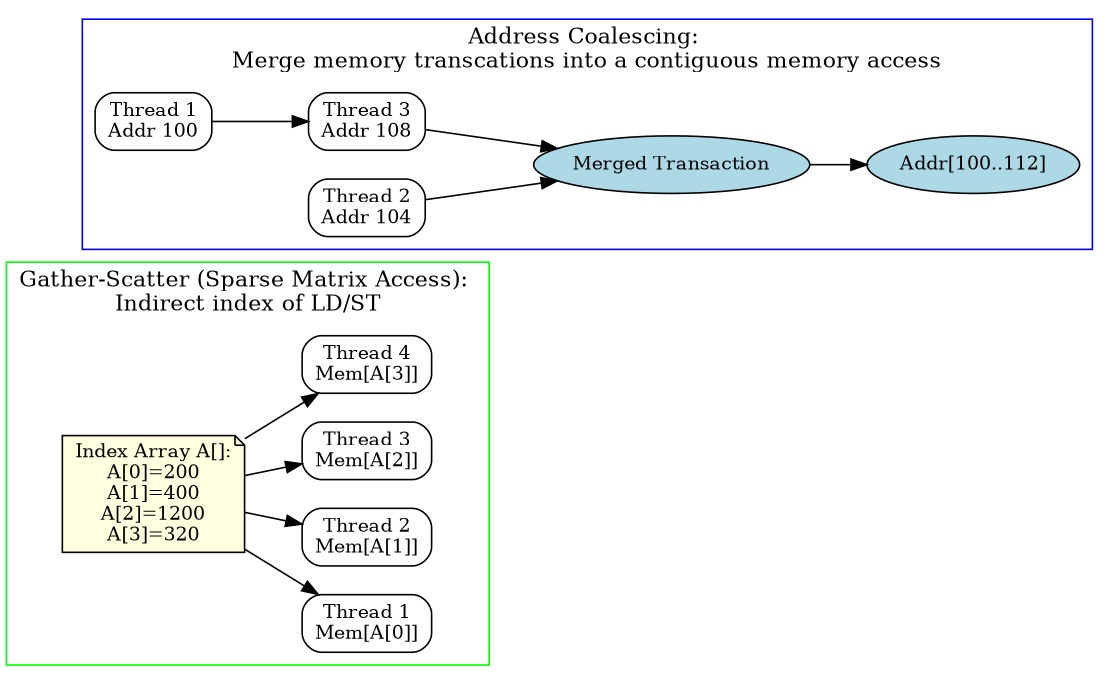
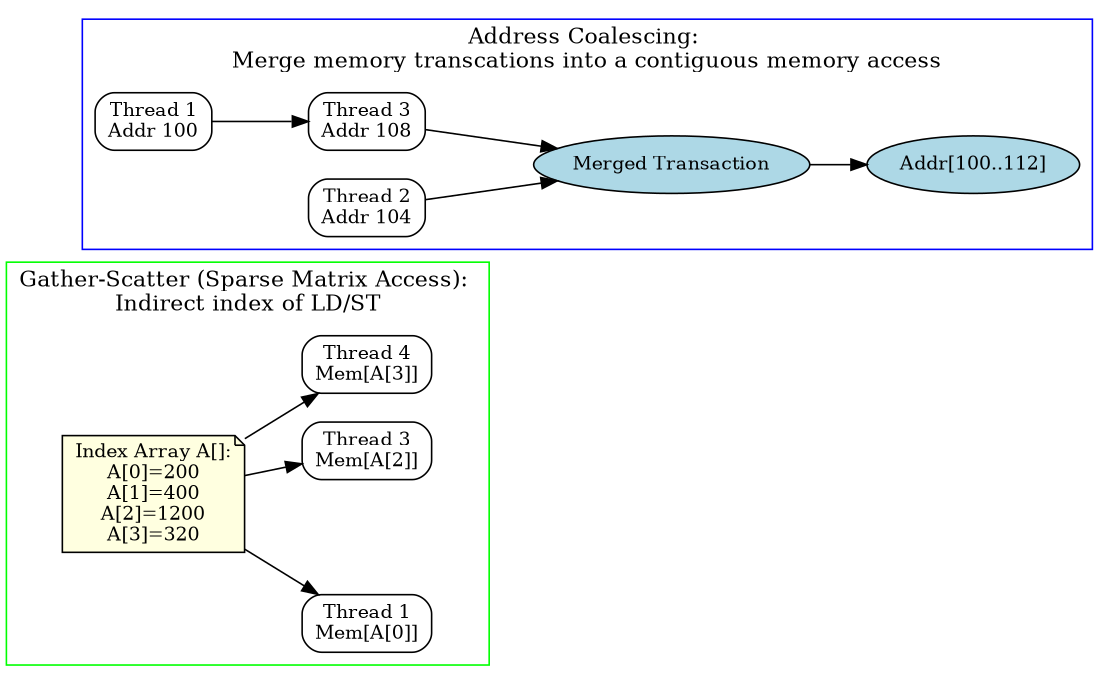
(367, 537) -> none
